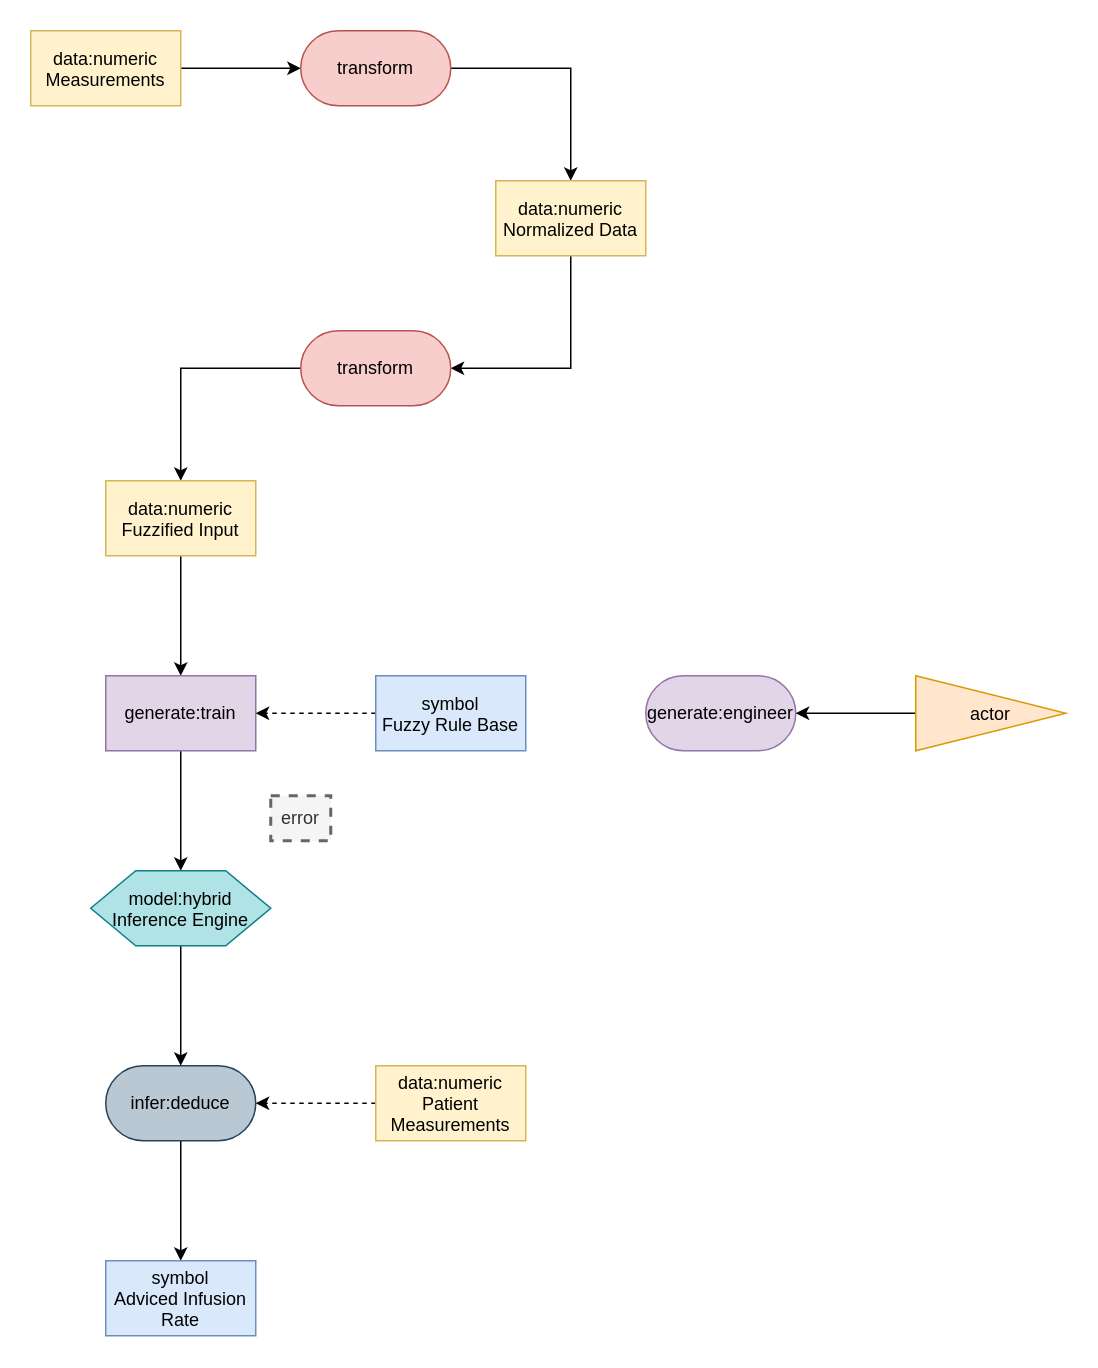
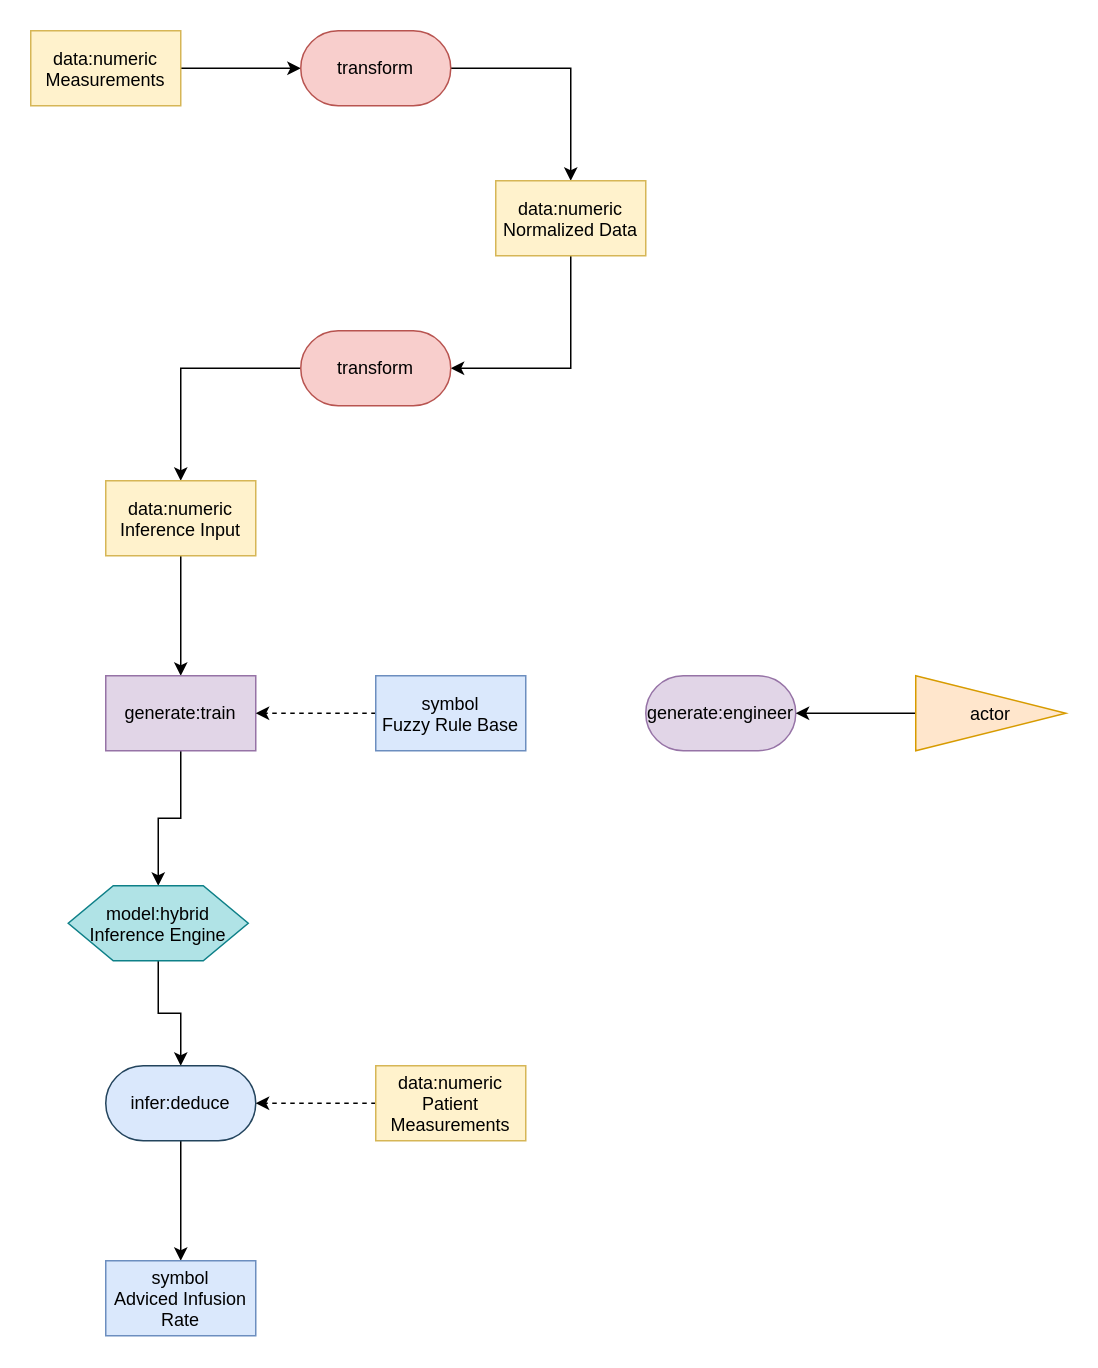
(180, 509) -> (180, 509)
(301, 818) -> none
(181, 908) -> (158, 923)
(181, 1103) -> (181, 1103)
